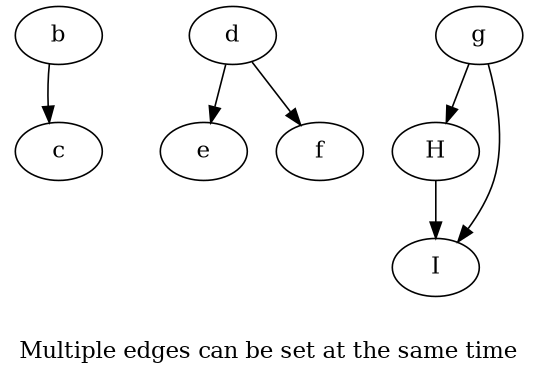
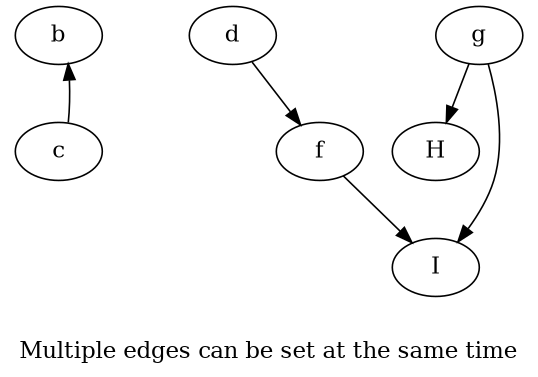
(48, 85) -> (70, 101)
(204, 151) -> none
(436, 202) -> (372, 204)
